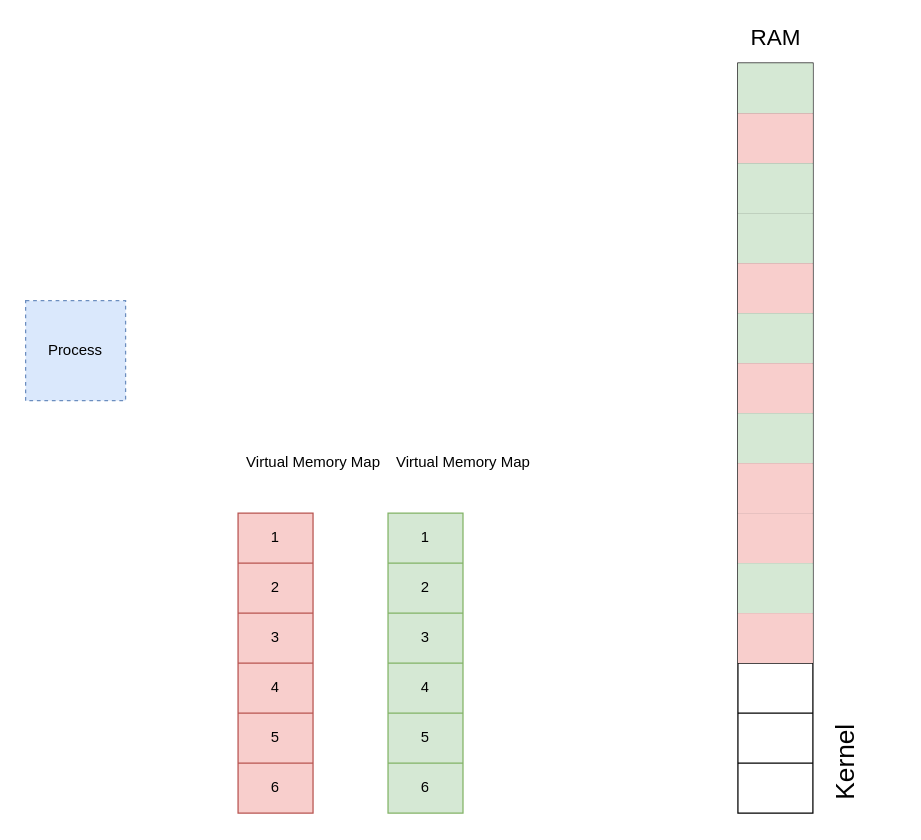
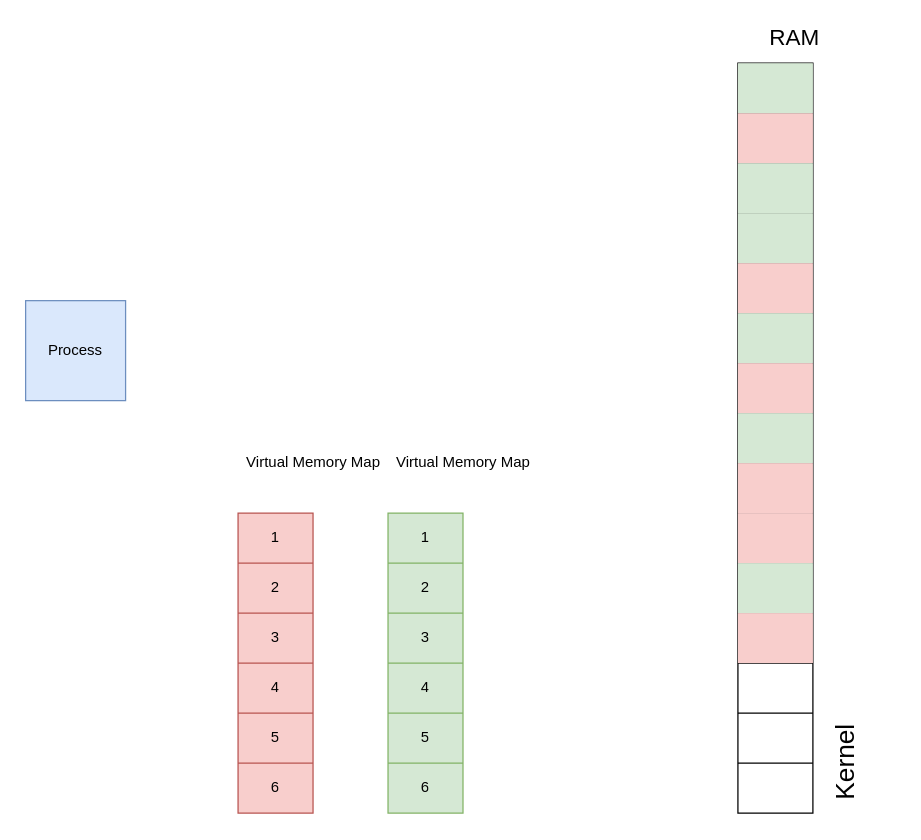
(776, 38) -> (794, 38)
(76, 351) -> (76, 351)
